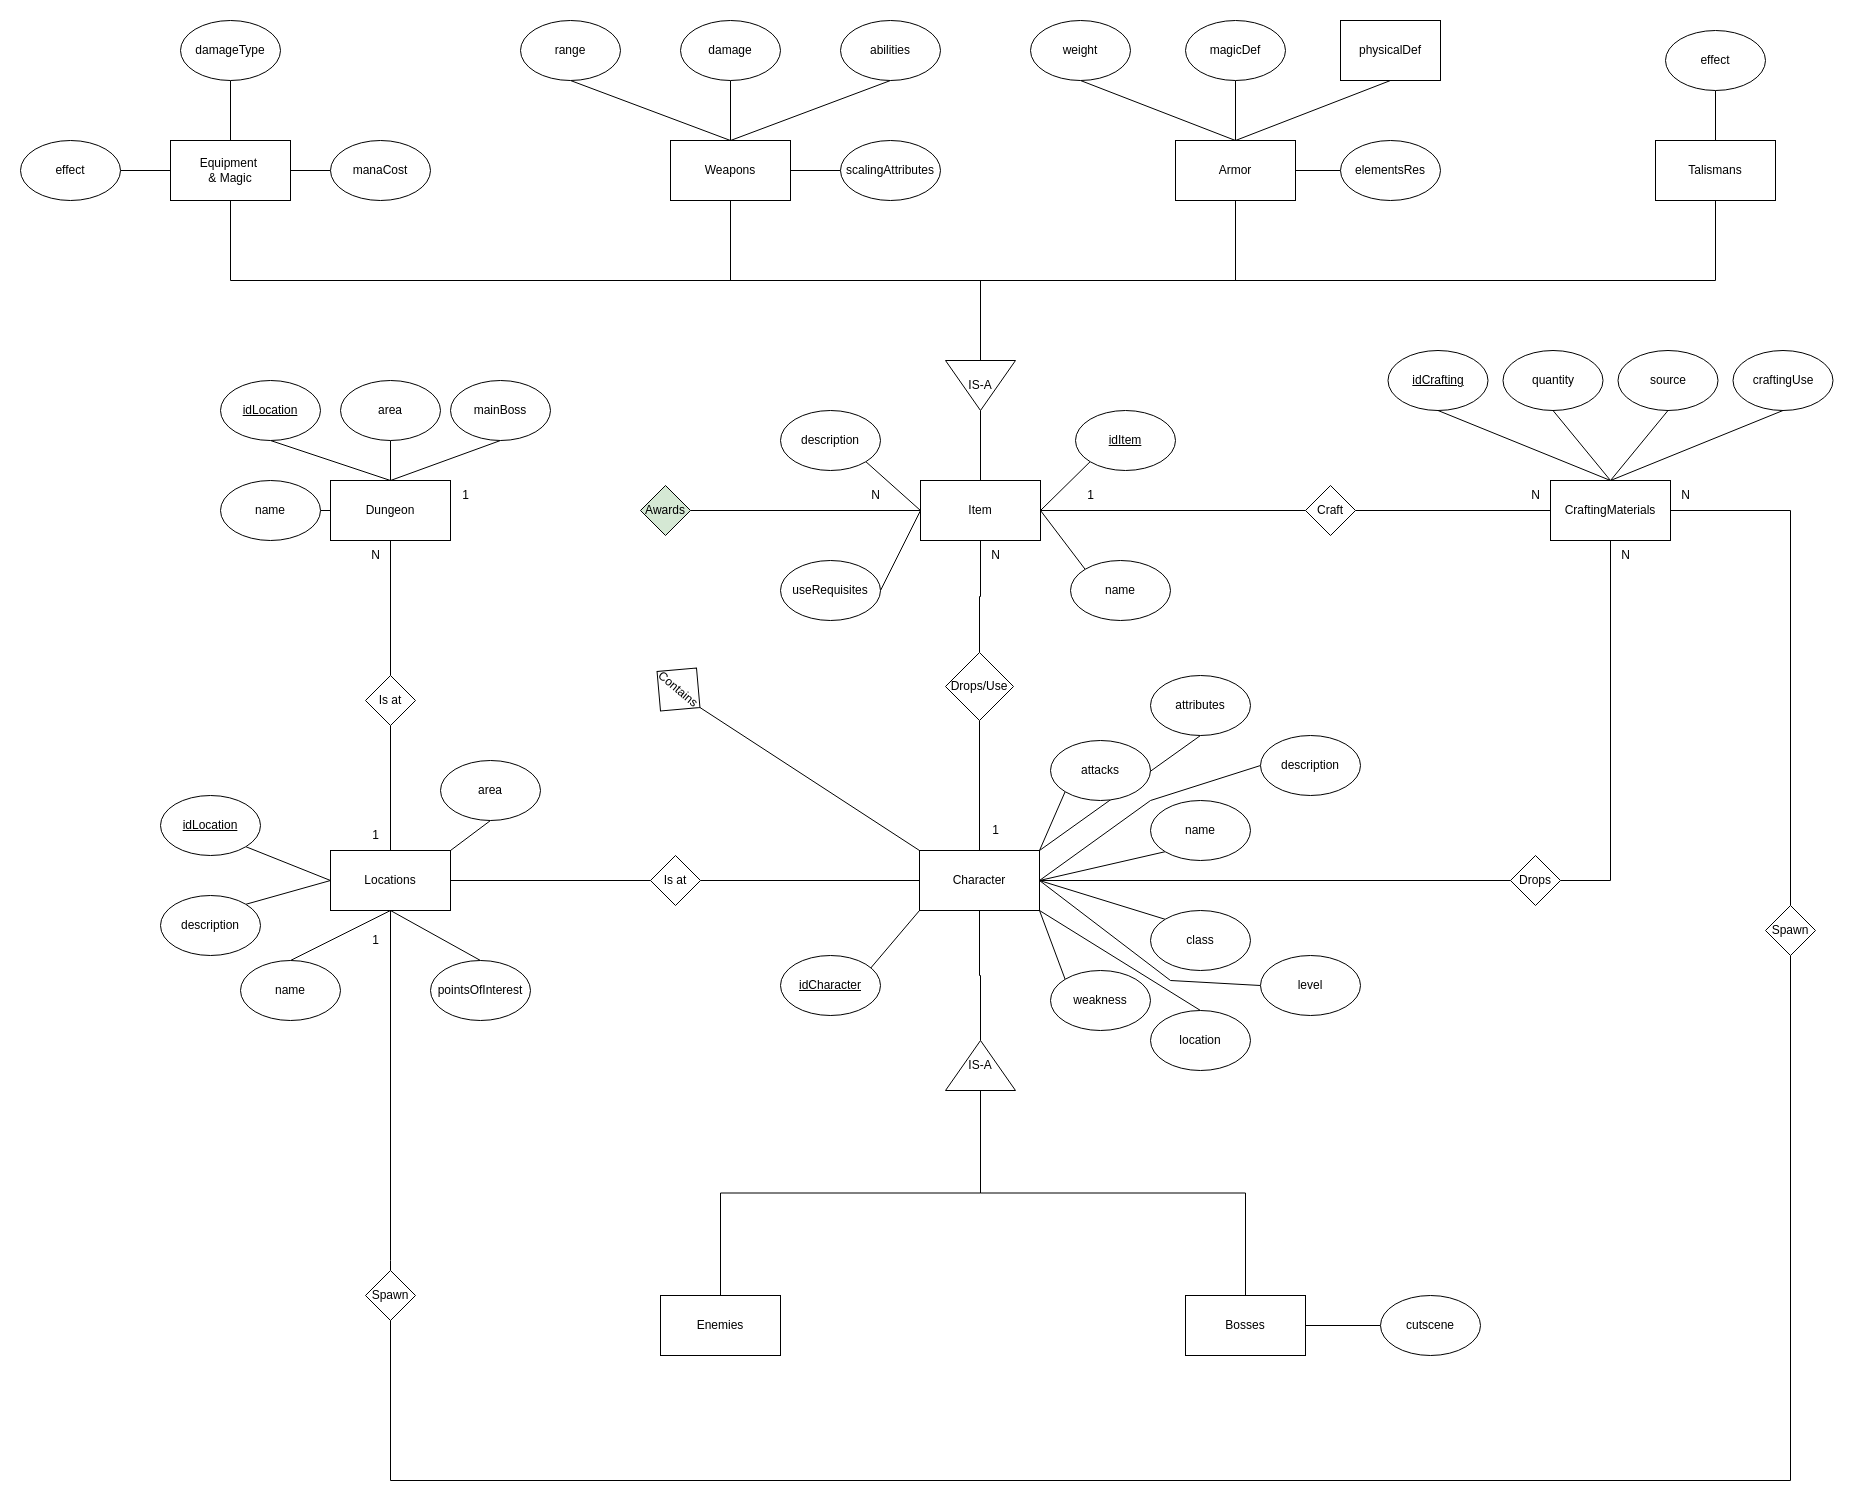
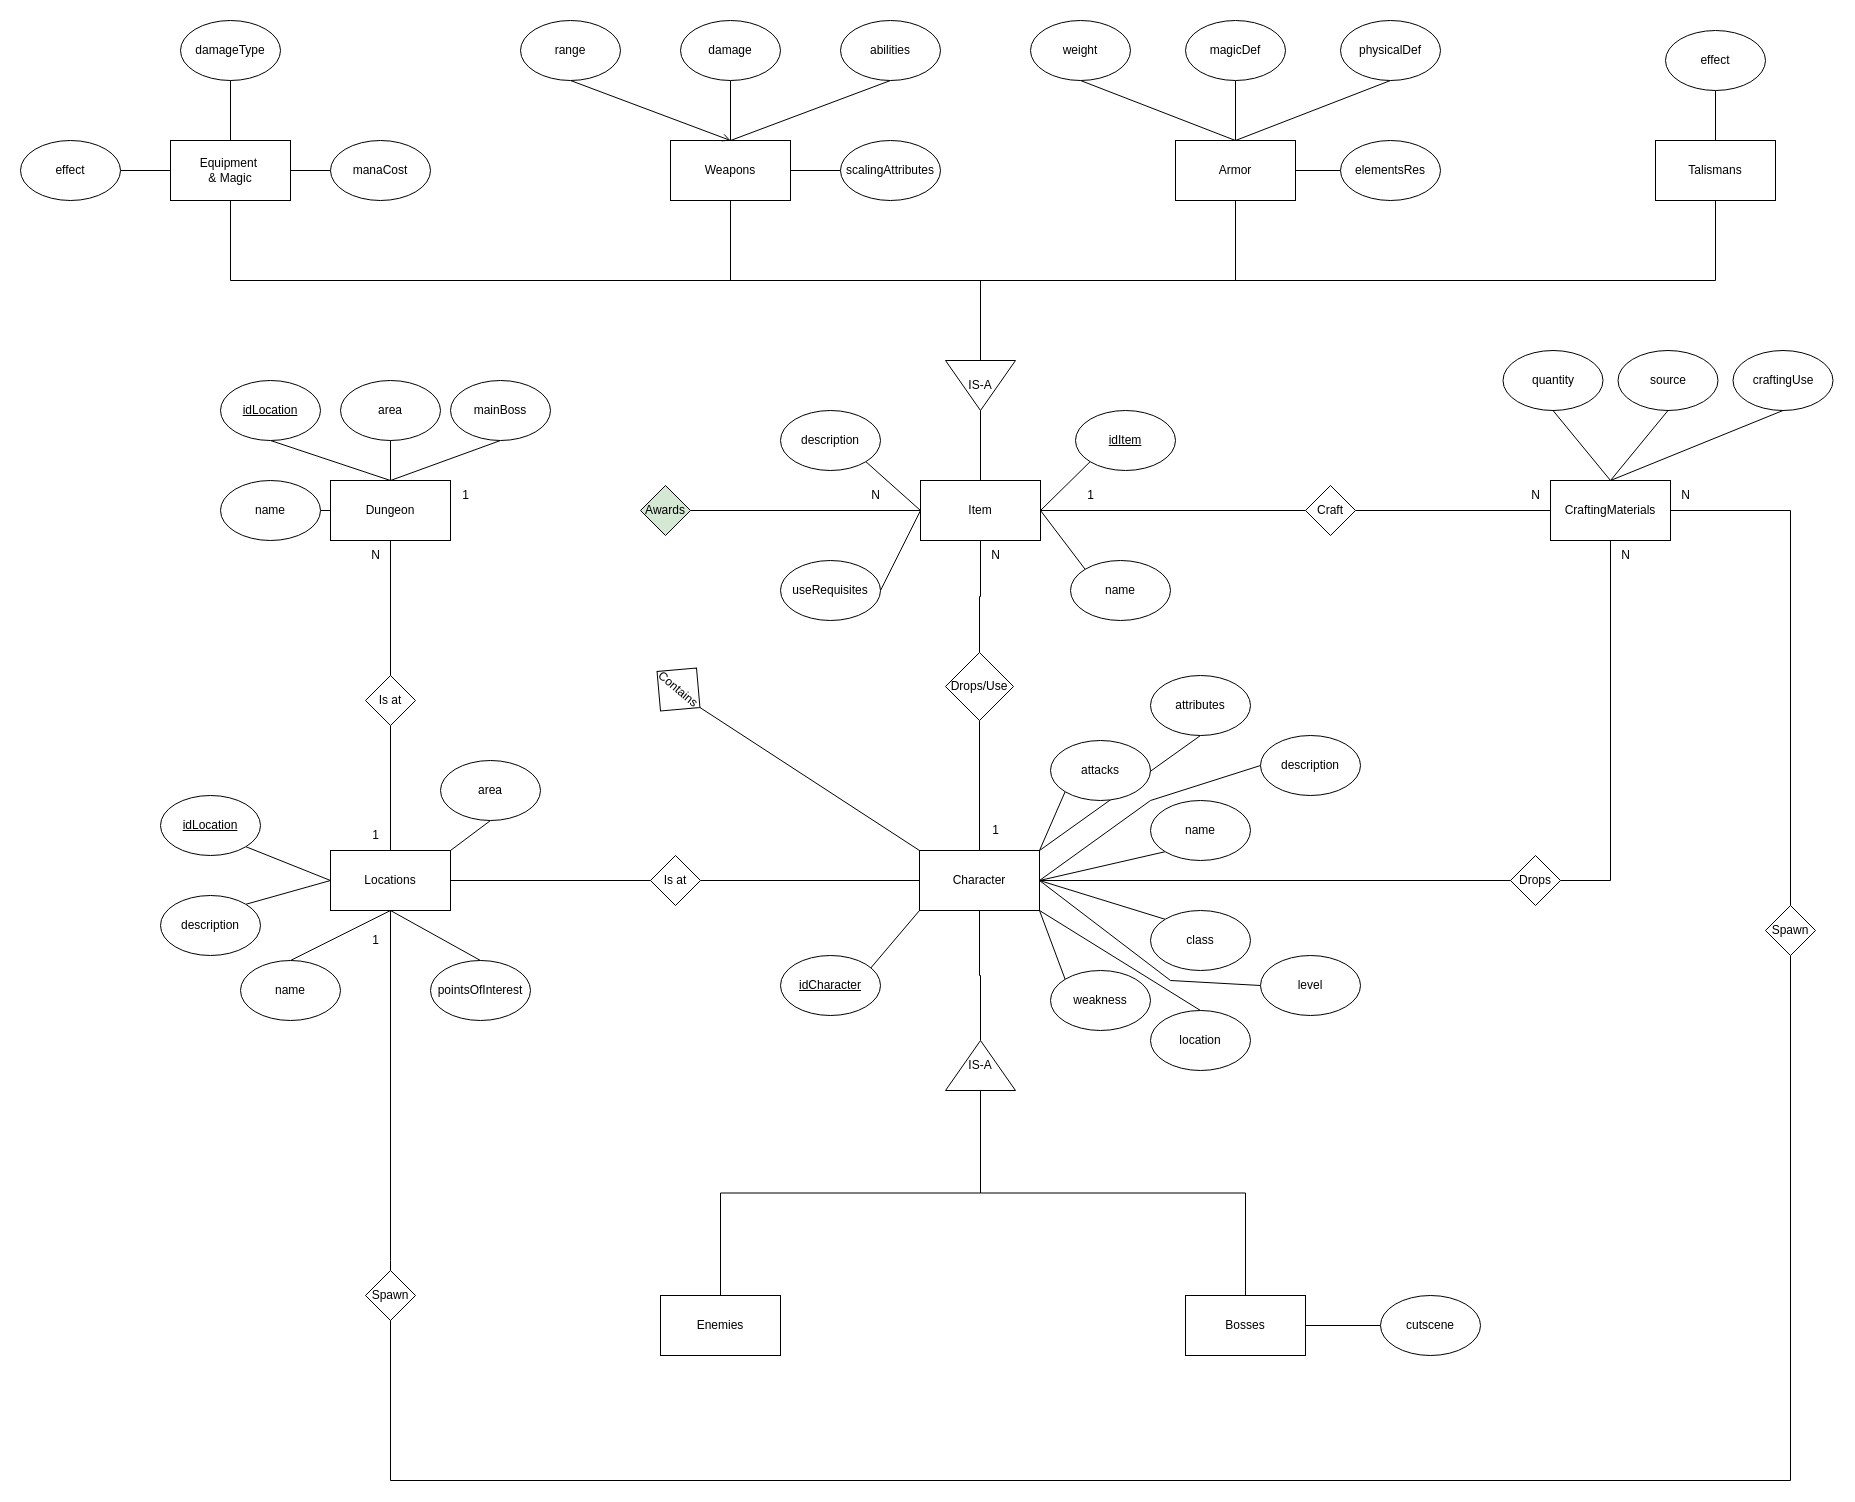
(1391, 51) -> (1391, 51)
(725, 138) -> (725, 138)
(1438, 381) -> none
(1521, 444) -> none
